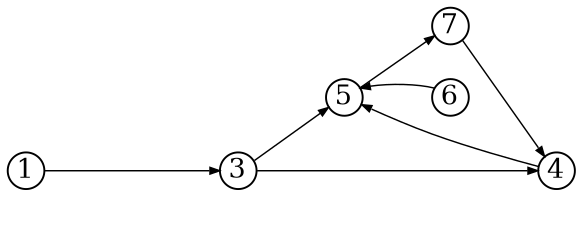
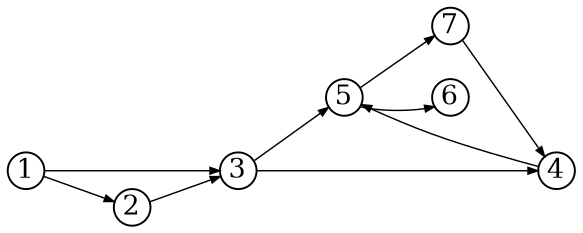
(402, 84) -> (404, 110)
none -> (132, 207)
